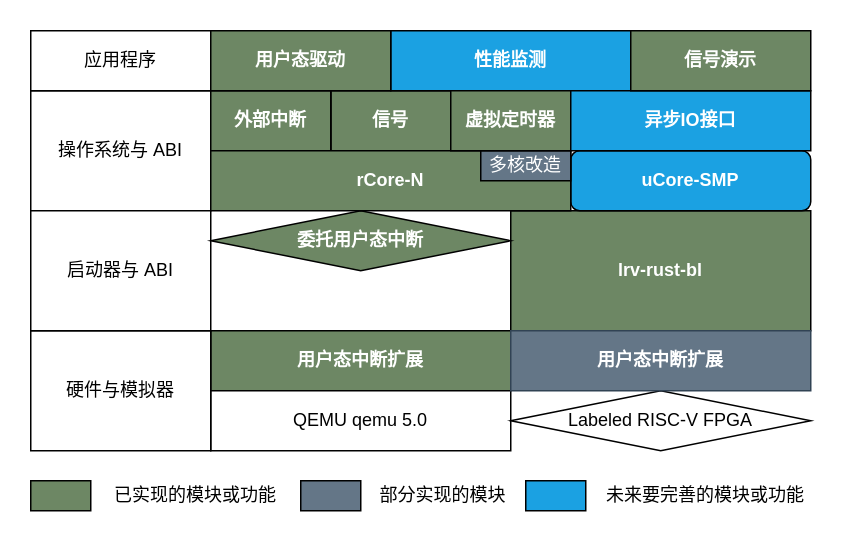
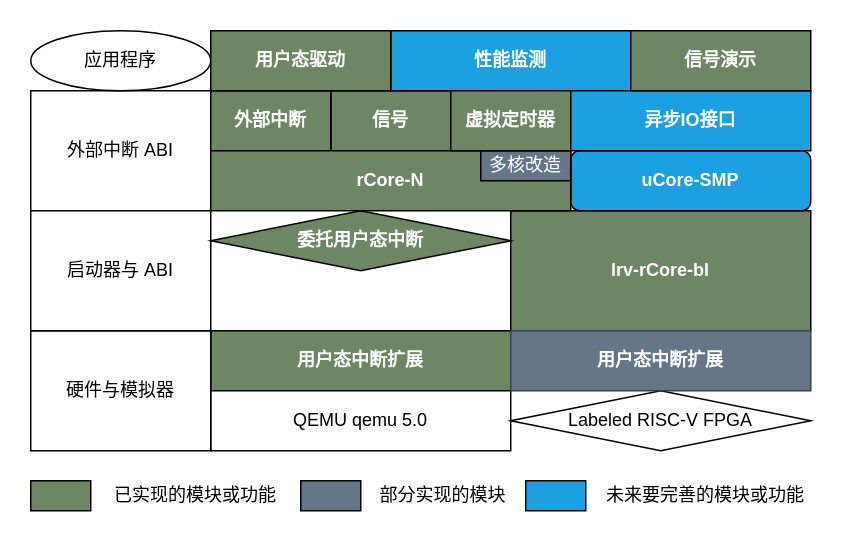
(121, 61) -> (121, 61)
(121, 151) -> (121, 151)
(661, 271) -> (661, 271)
